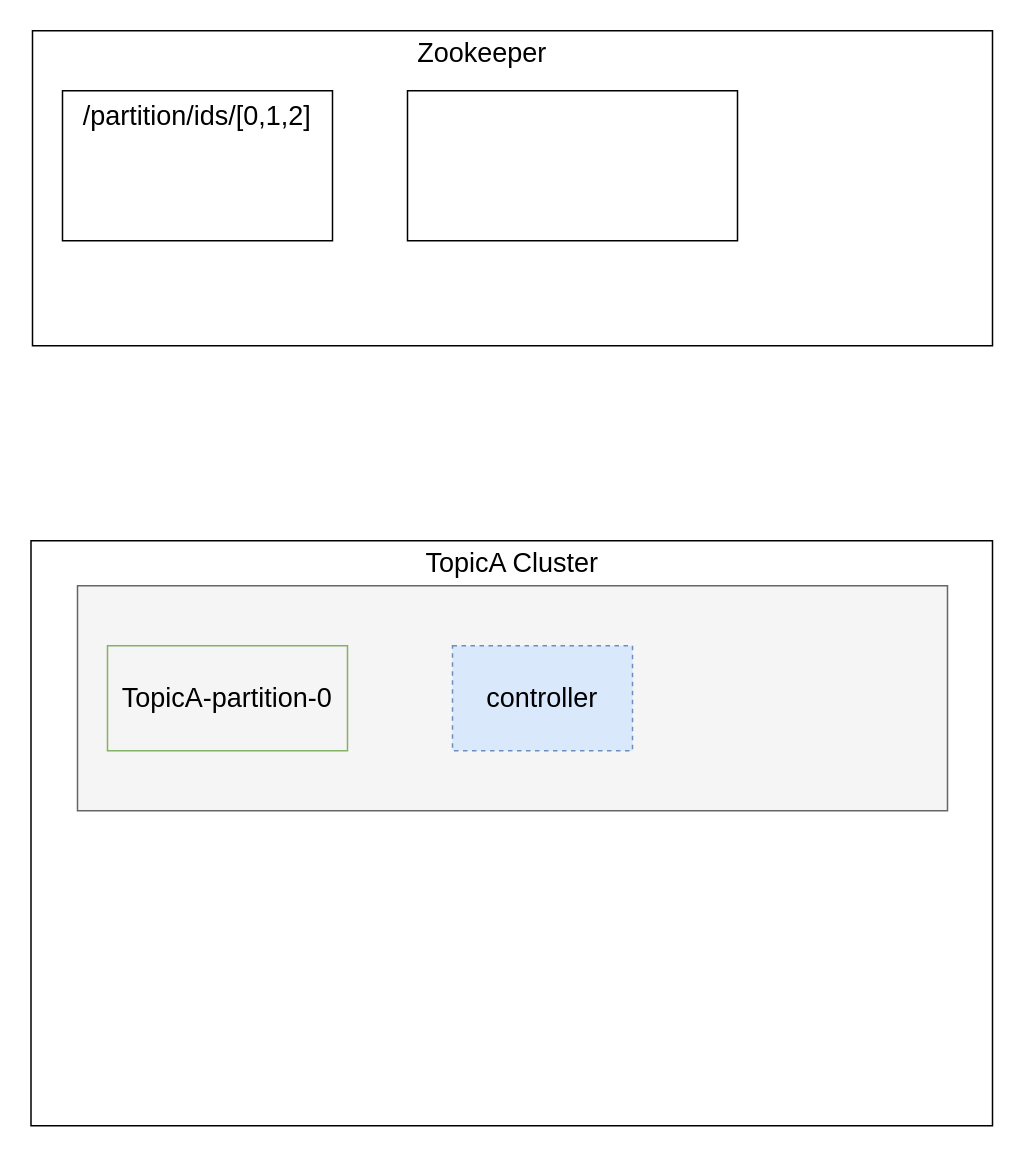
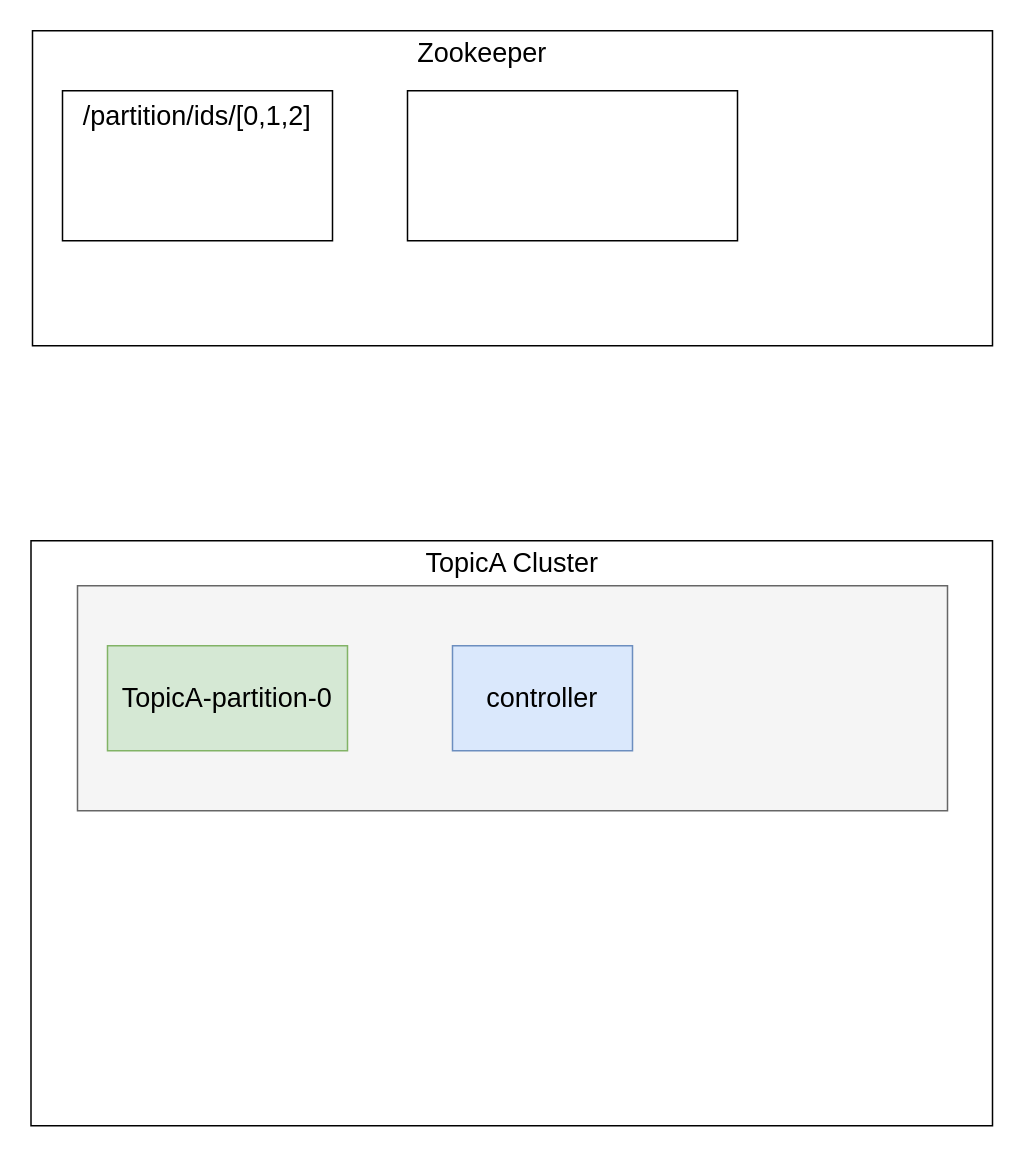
(227, 698) -> (227, 698)
(542, 698) -> (542, 698)
